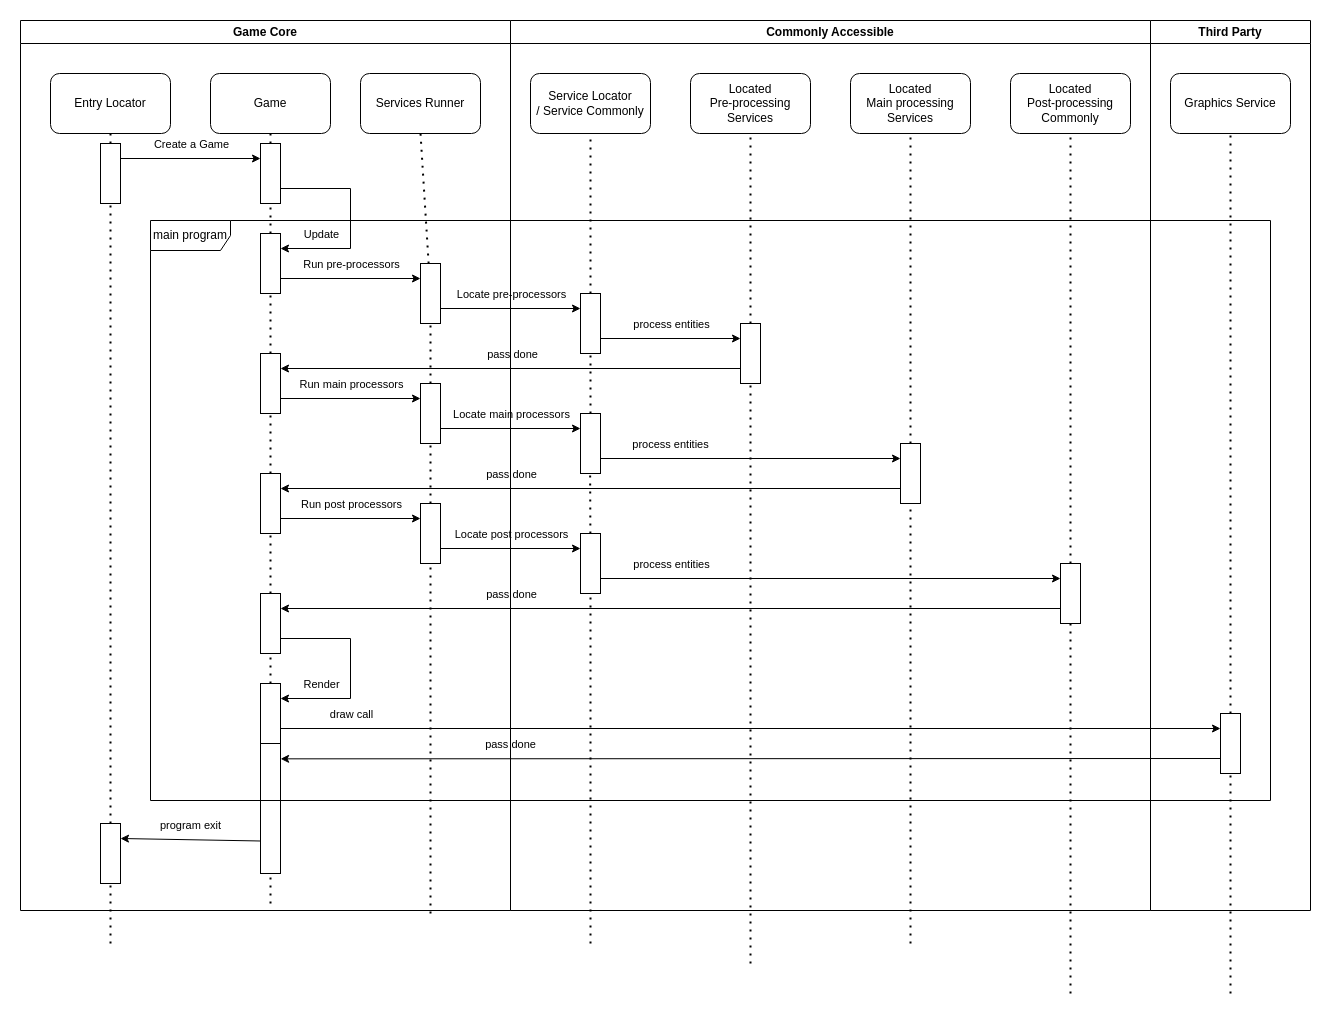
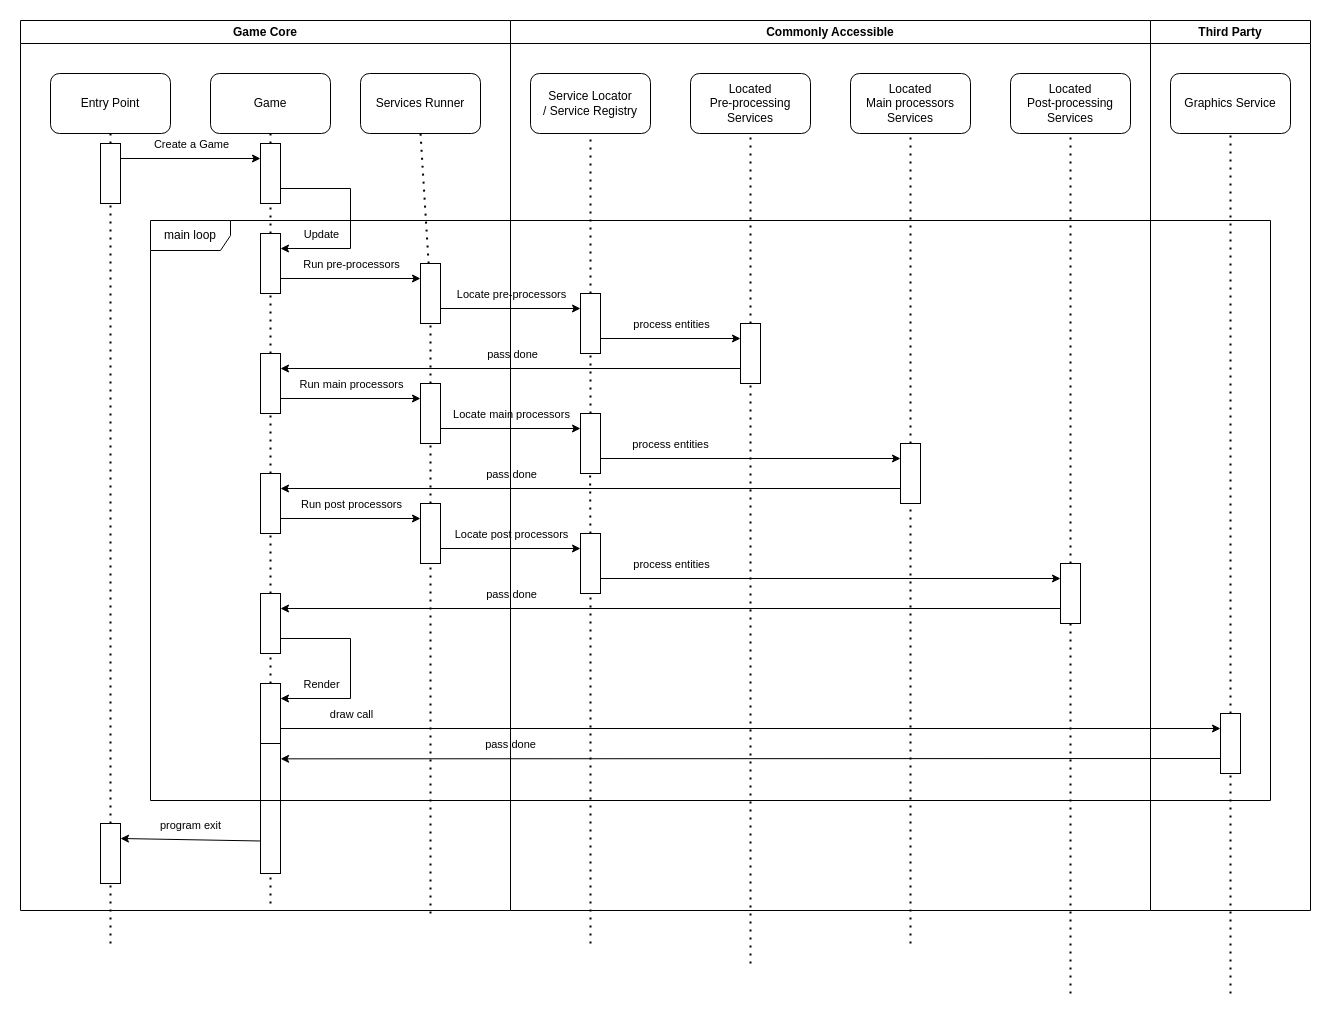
(111, 104) -> (111, 104)
(591, 104) -> (591, 104)
(911, 104) -> (911, 104)
(1071, 104) -> (1071, 104)
(191, 236) -> (191, 236)
